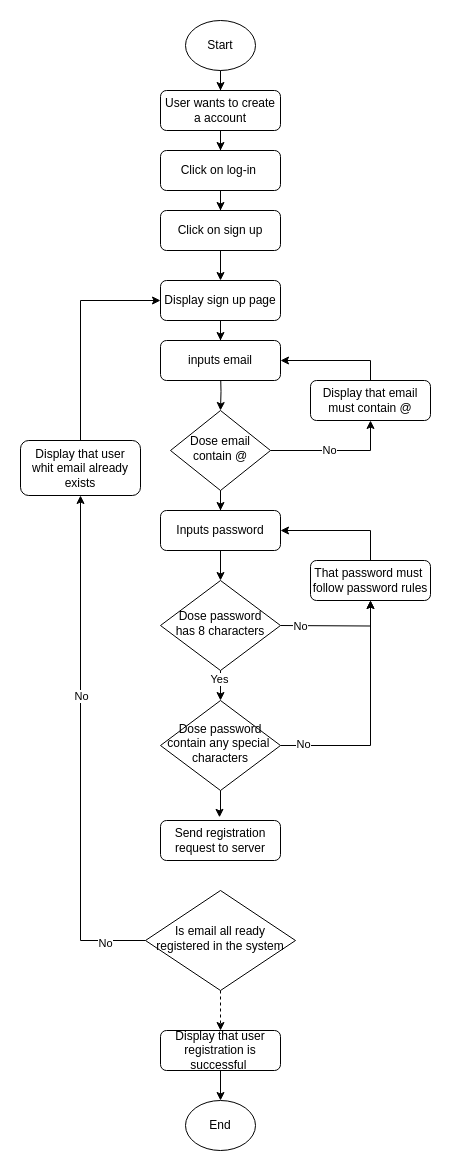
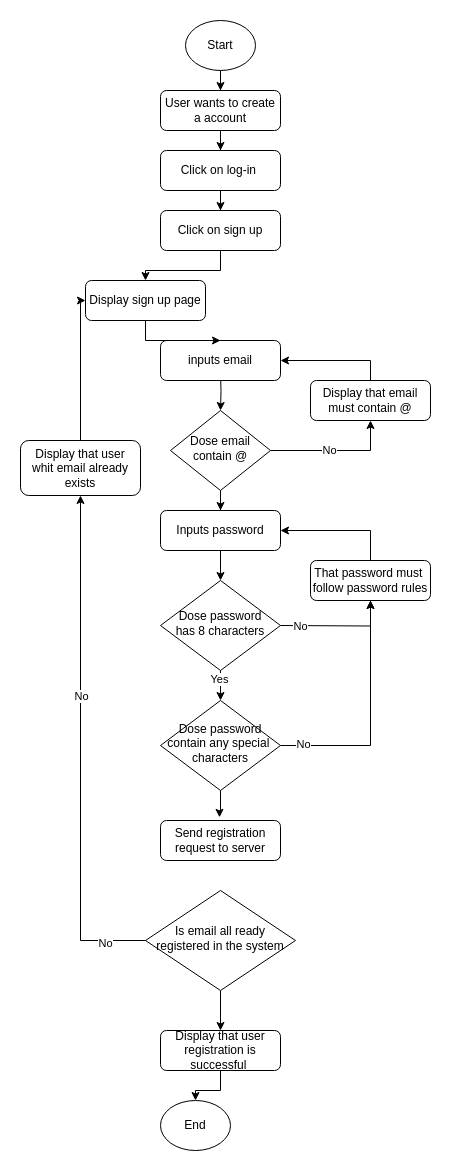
(221, 301) -> (146, 301)
(221, 1007) -> (221, 1007)
(221, 1126) -> (196, 1126)
